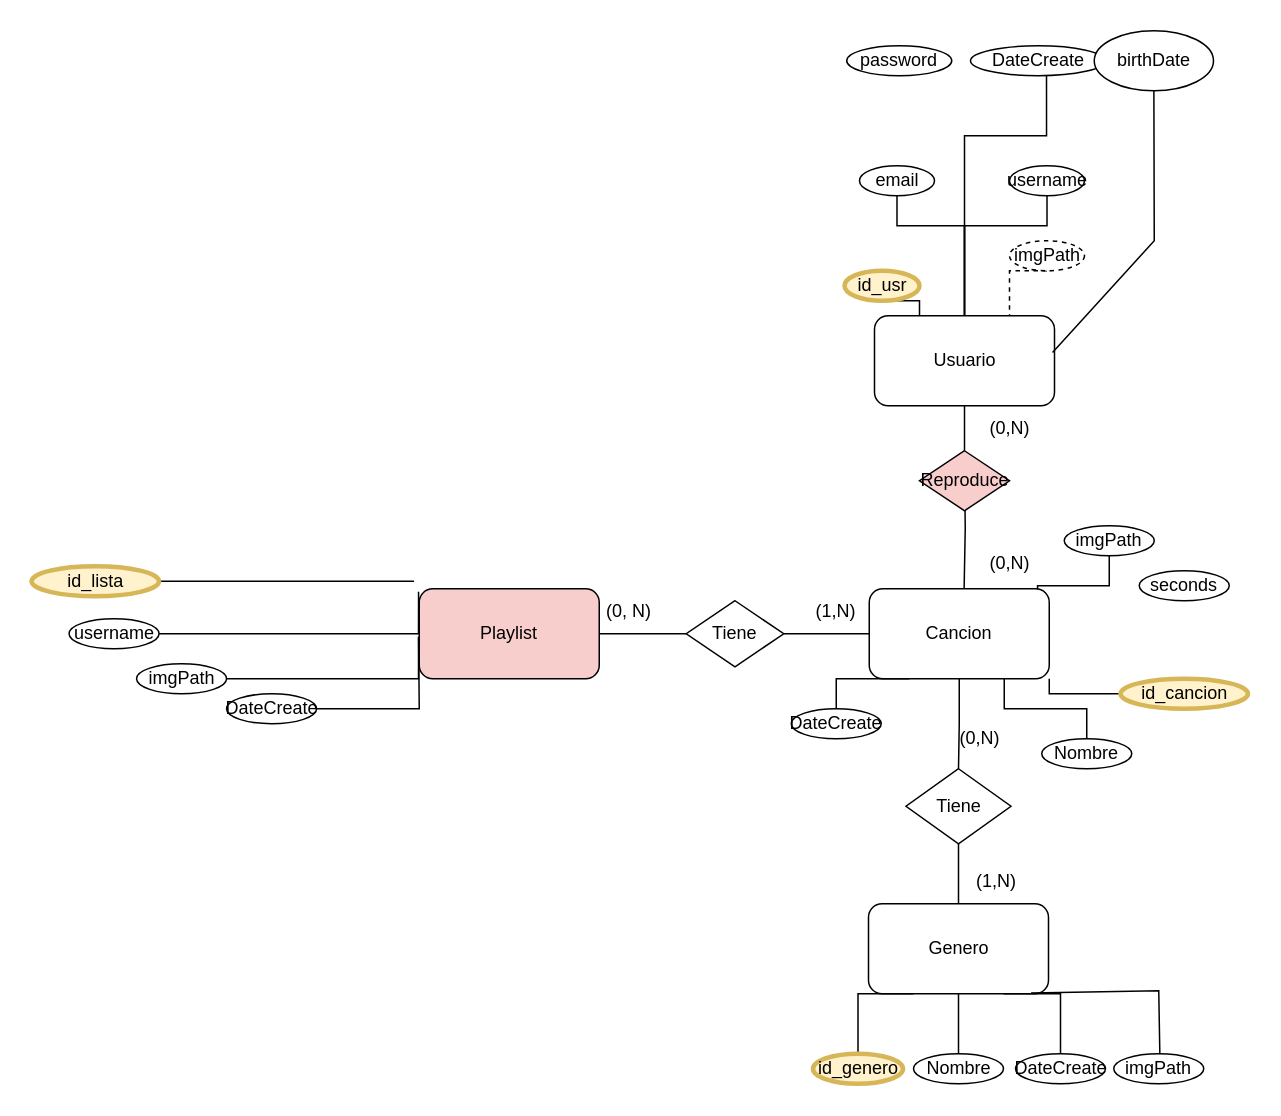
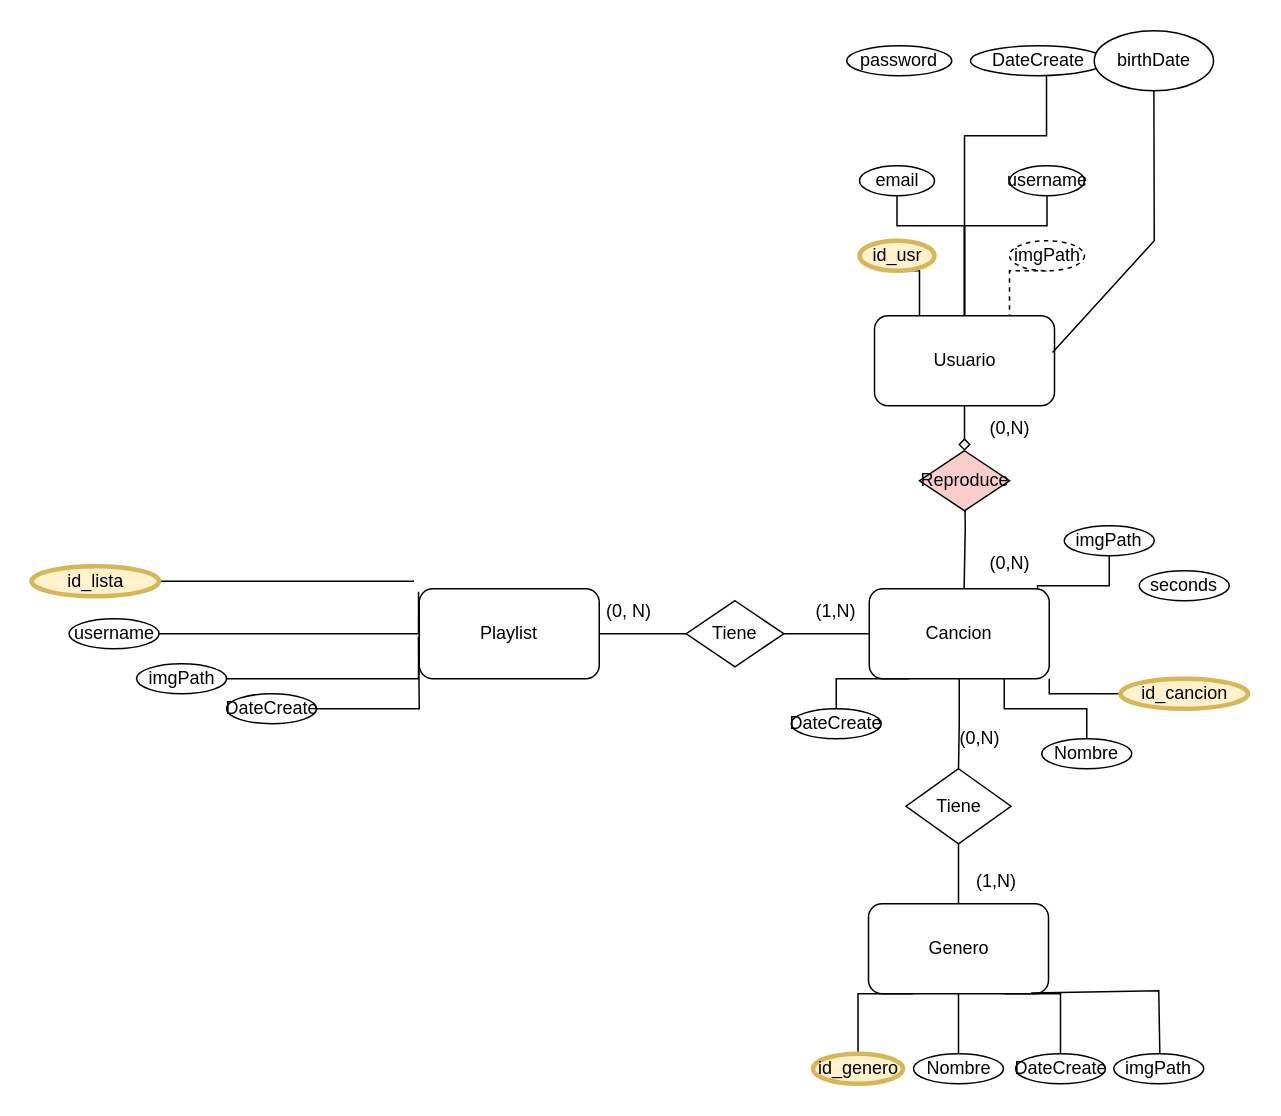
(882, 286) -> (897, 256)
(965, 444) -> (965, 438)
(509, 634) -> (509, 634)
